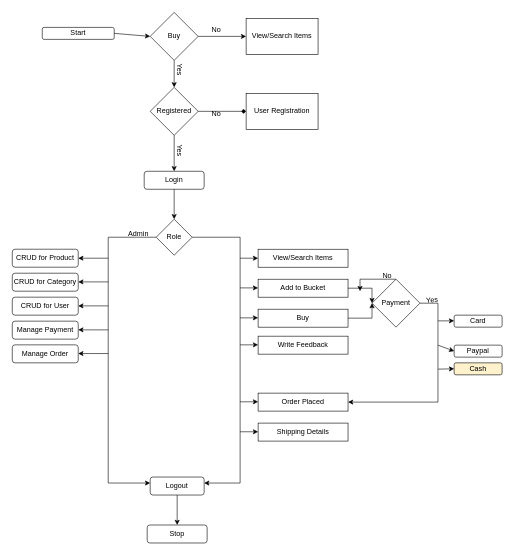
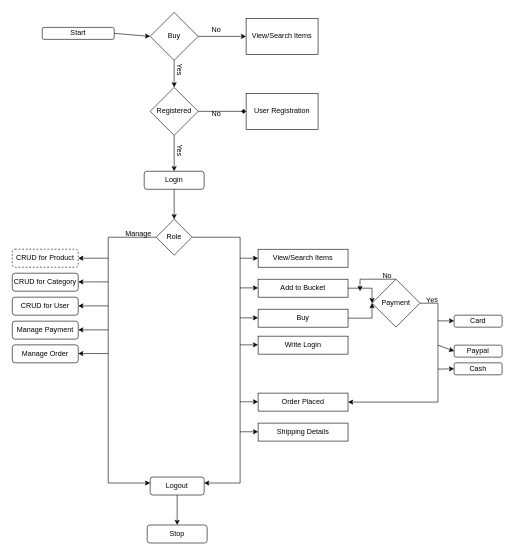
(139, 234) -> (139, 234)
(45, 258) -> (45, 258)
(303, 345) -> (303, 345)
(479, 369) -> (479, 369)
